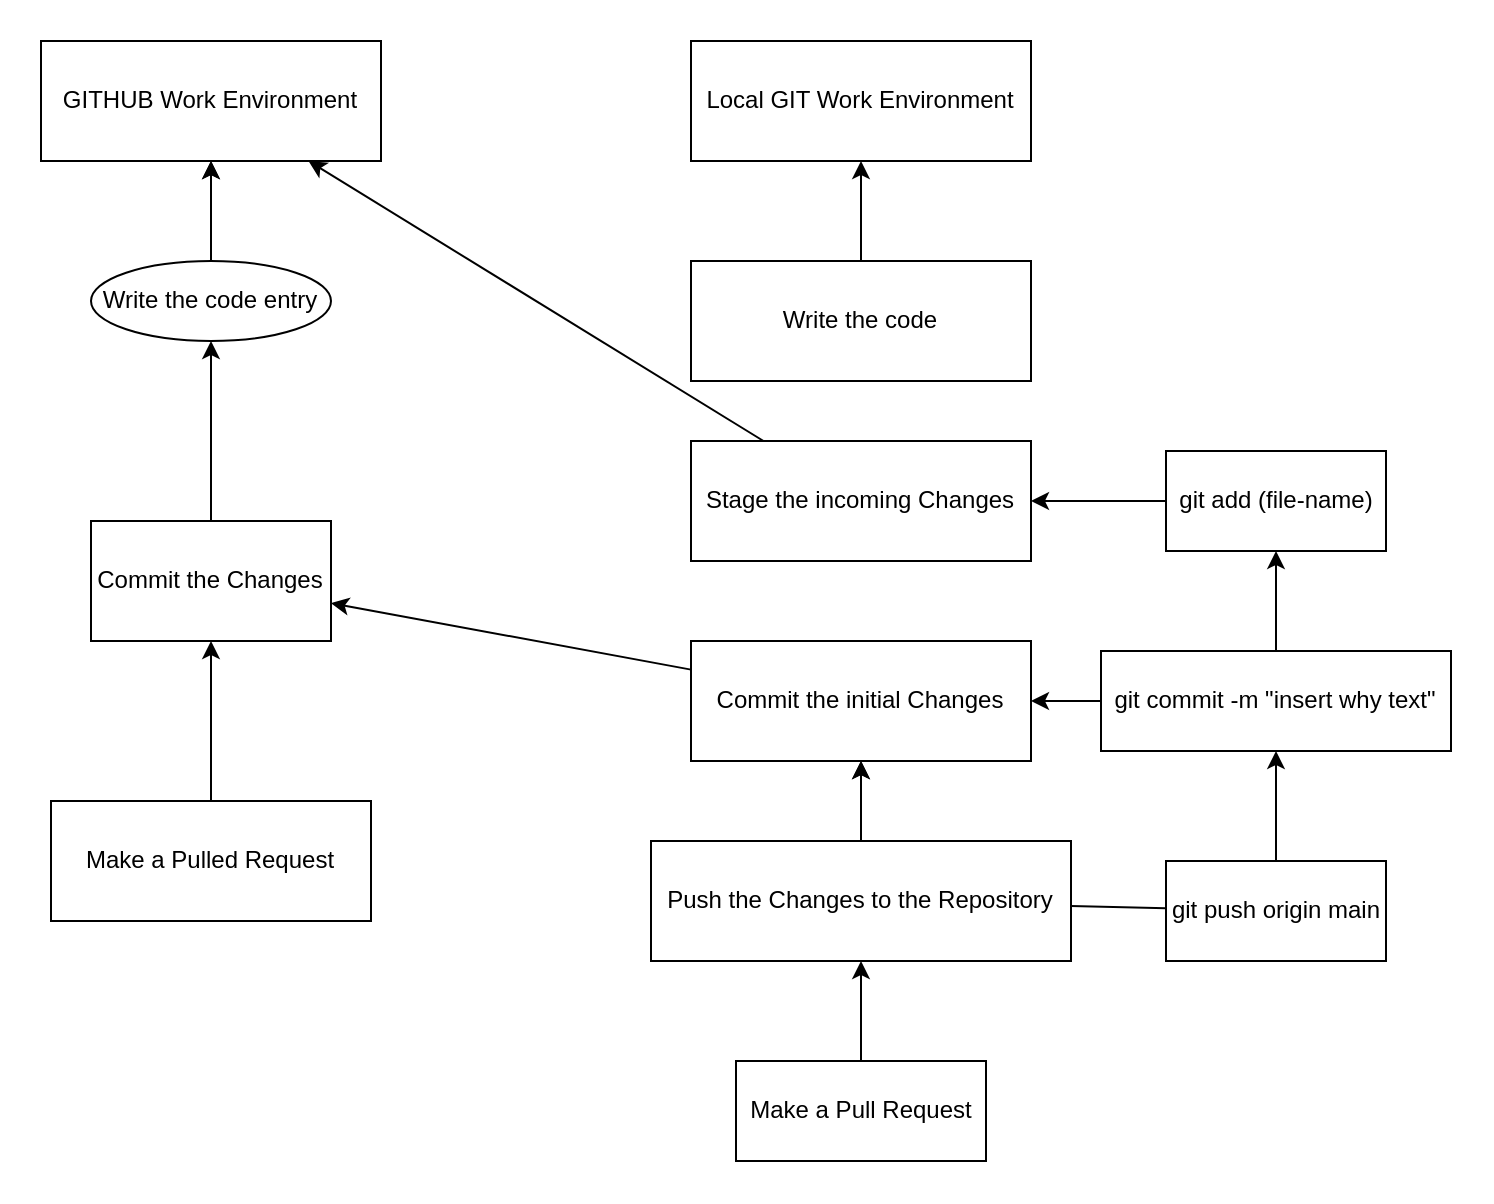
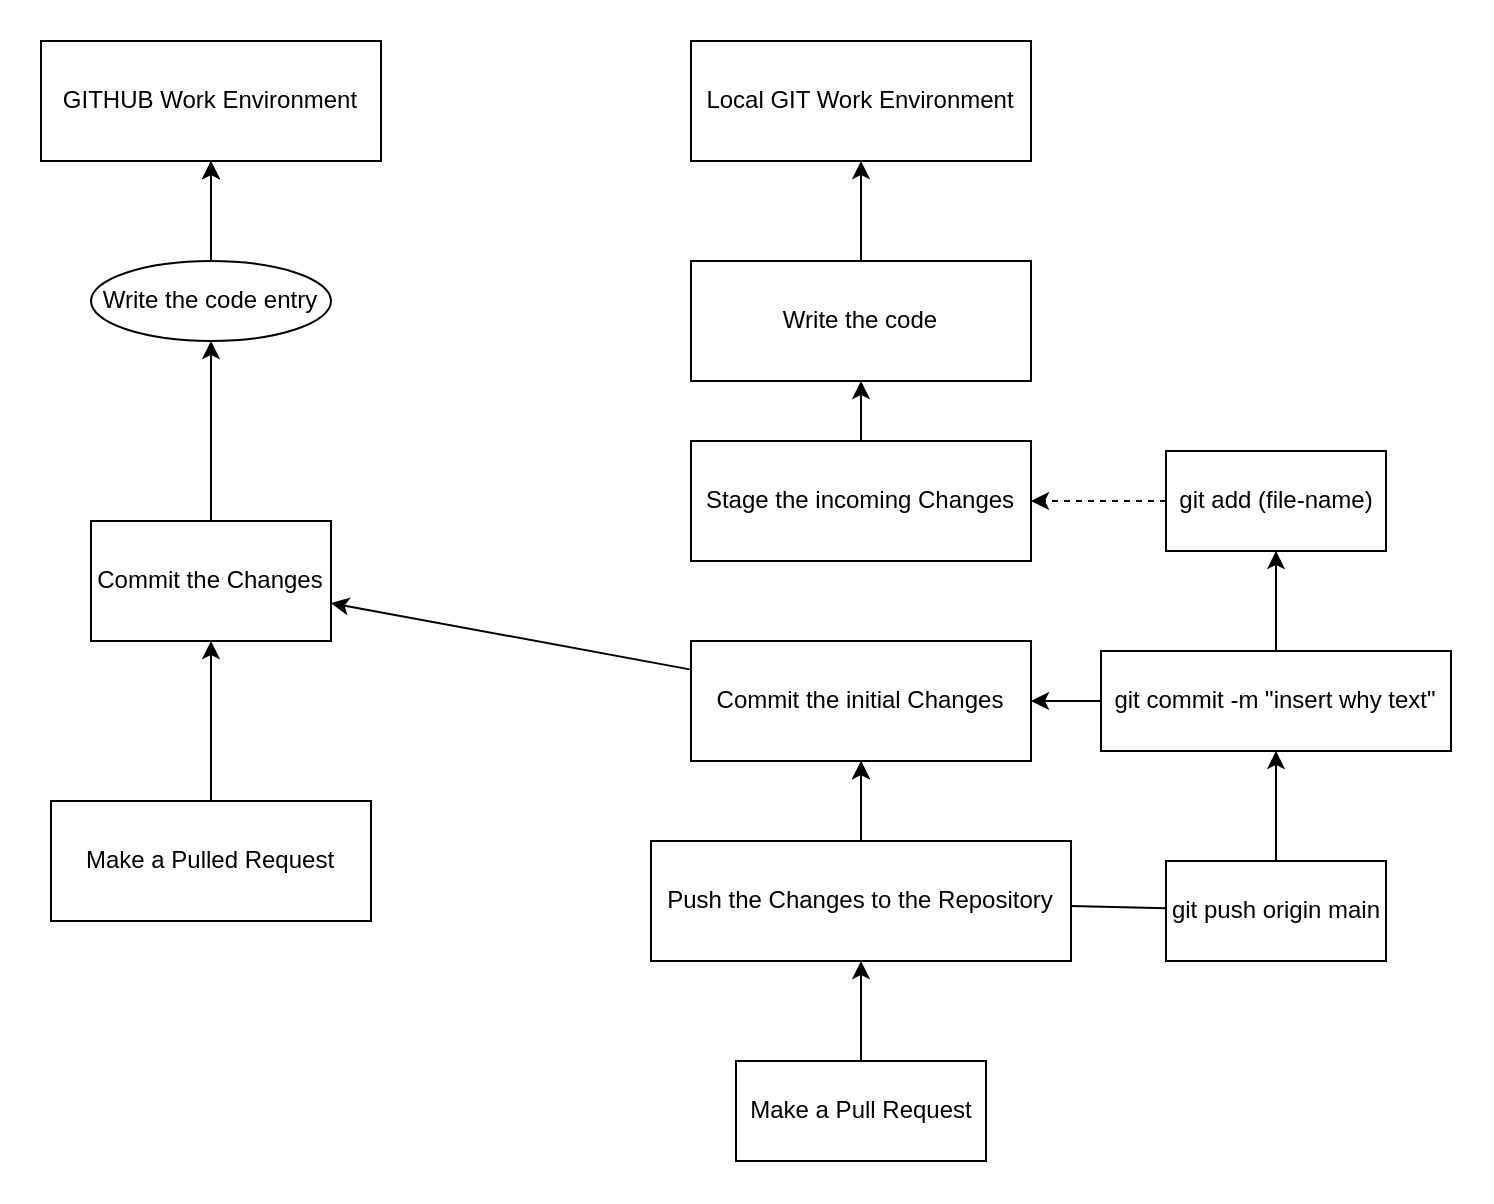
(542, 305) -> (861, 418)
(1104, 501) -> (1104, 501)
